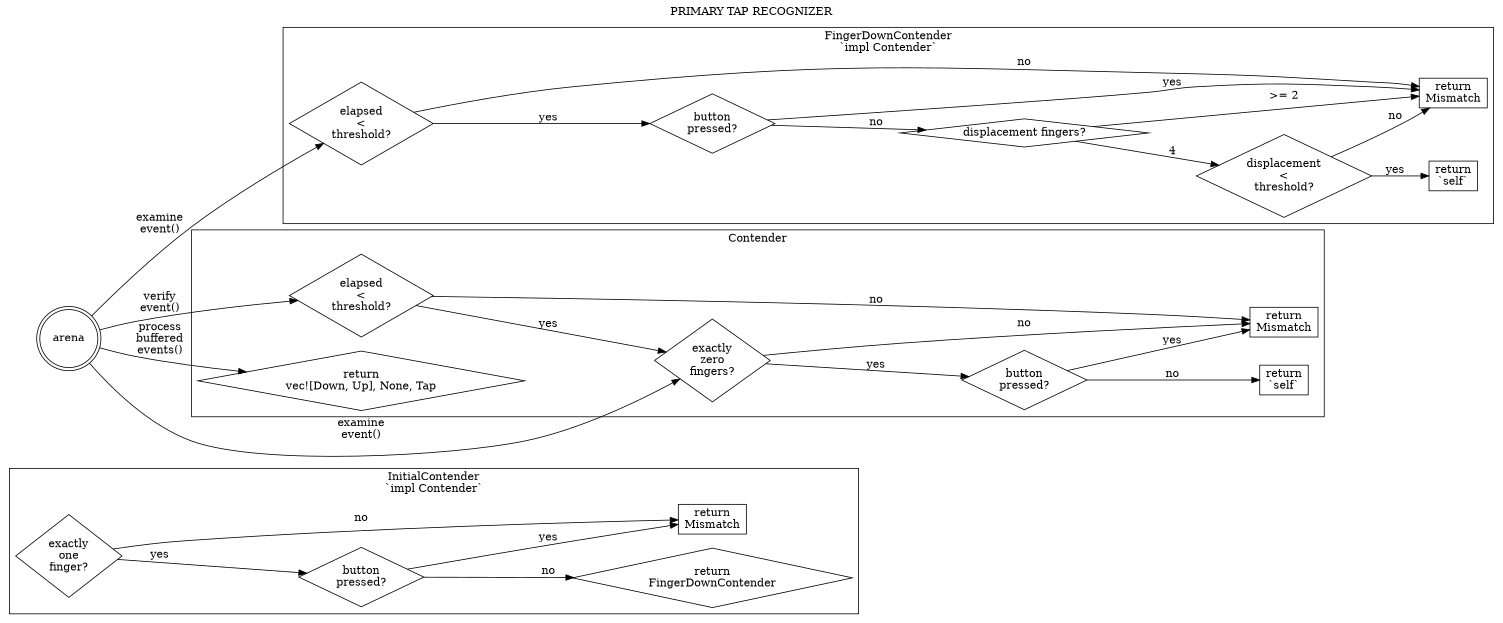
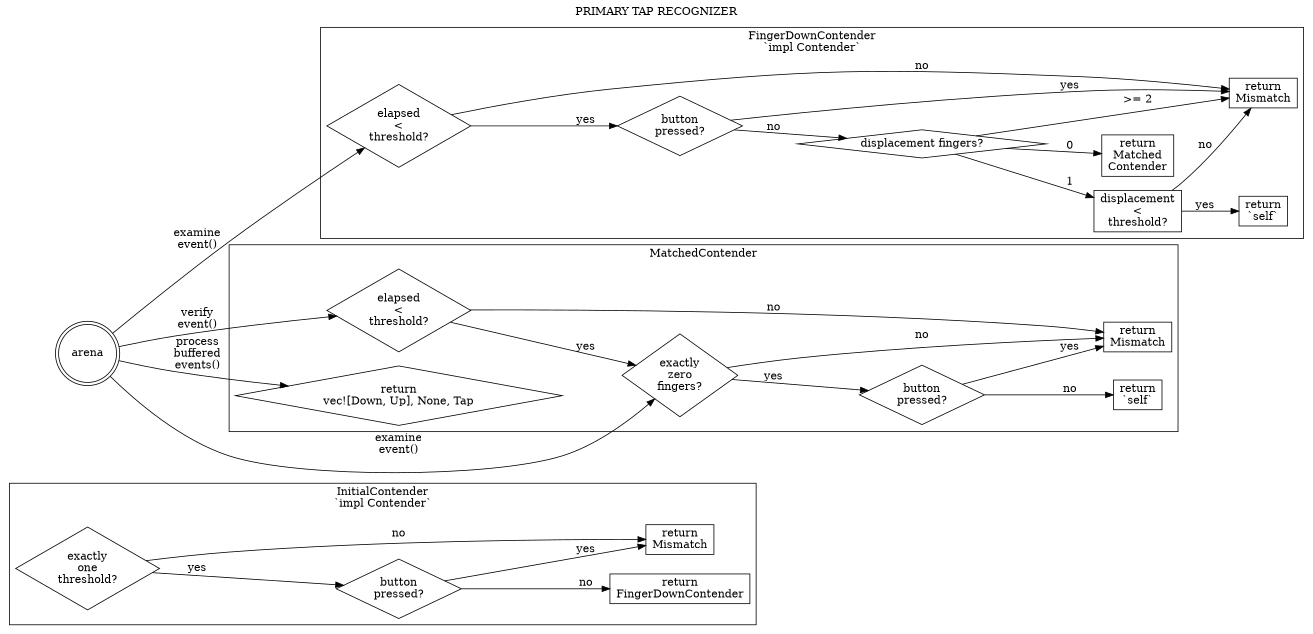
(1173, 151) -> (1070, 182)
none -> (1138, 156)
(1284, 176) -> (1138, 211)
(758, 239) -> (704, 254)
(69, 556) -> (88, 568)
(712, 578) -> (680, 589)
